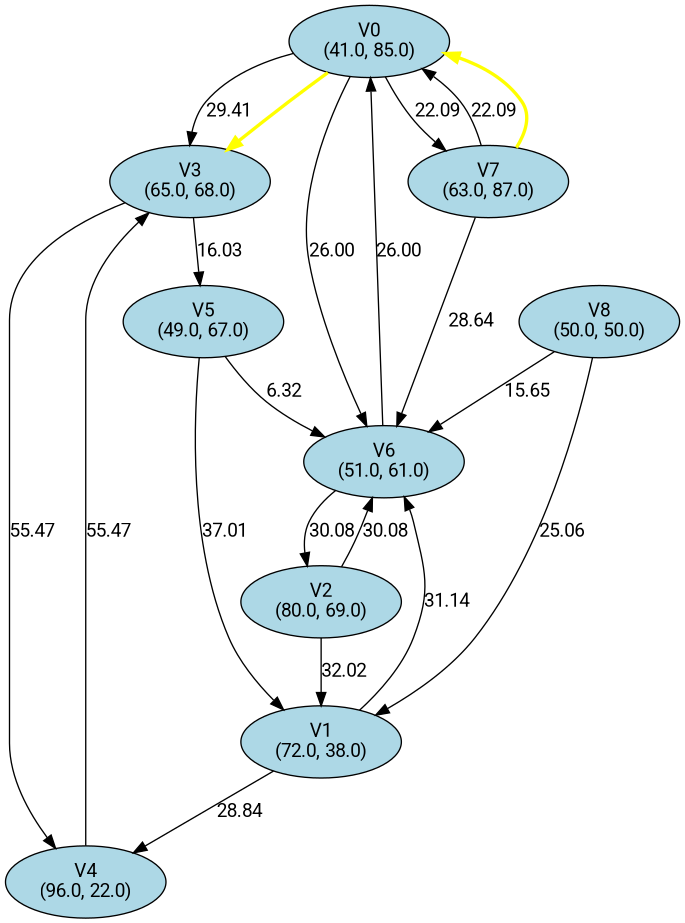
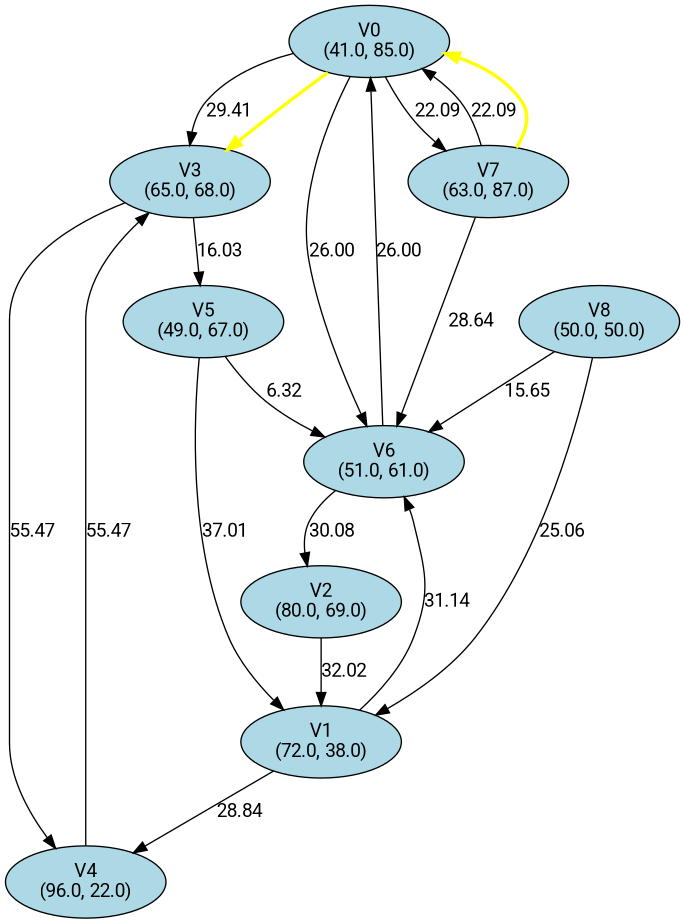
(356, 539) -> none
